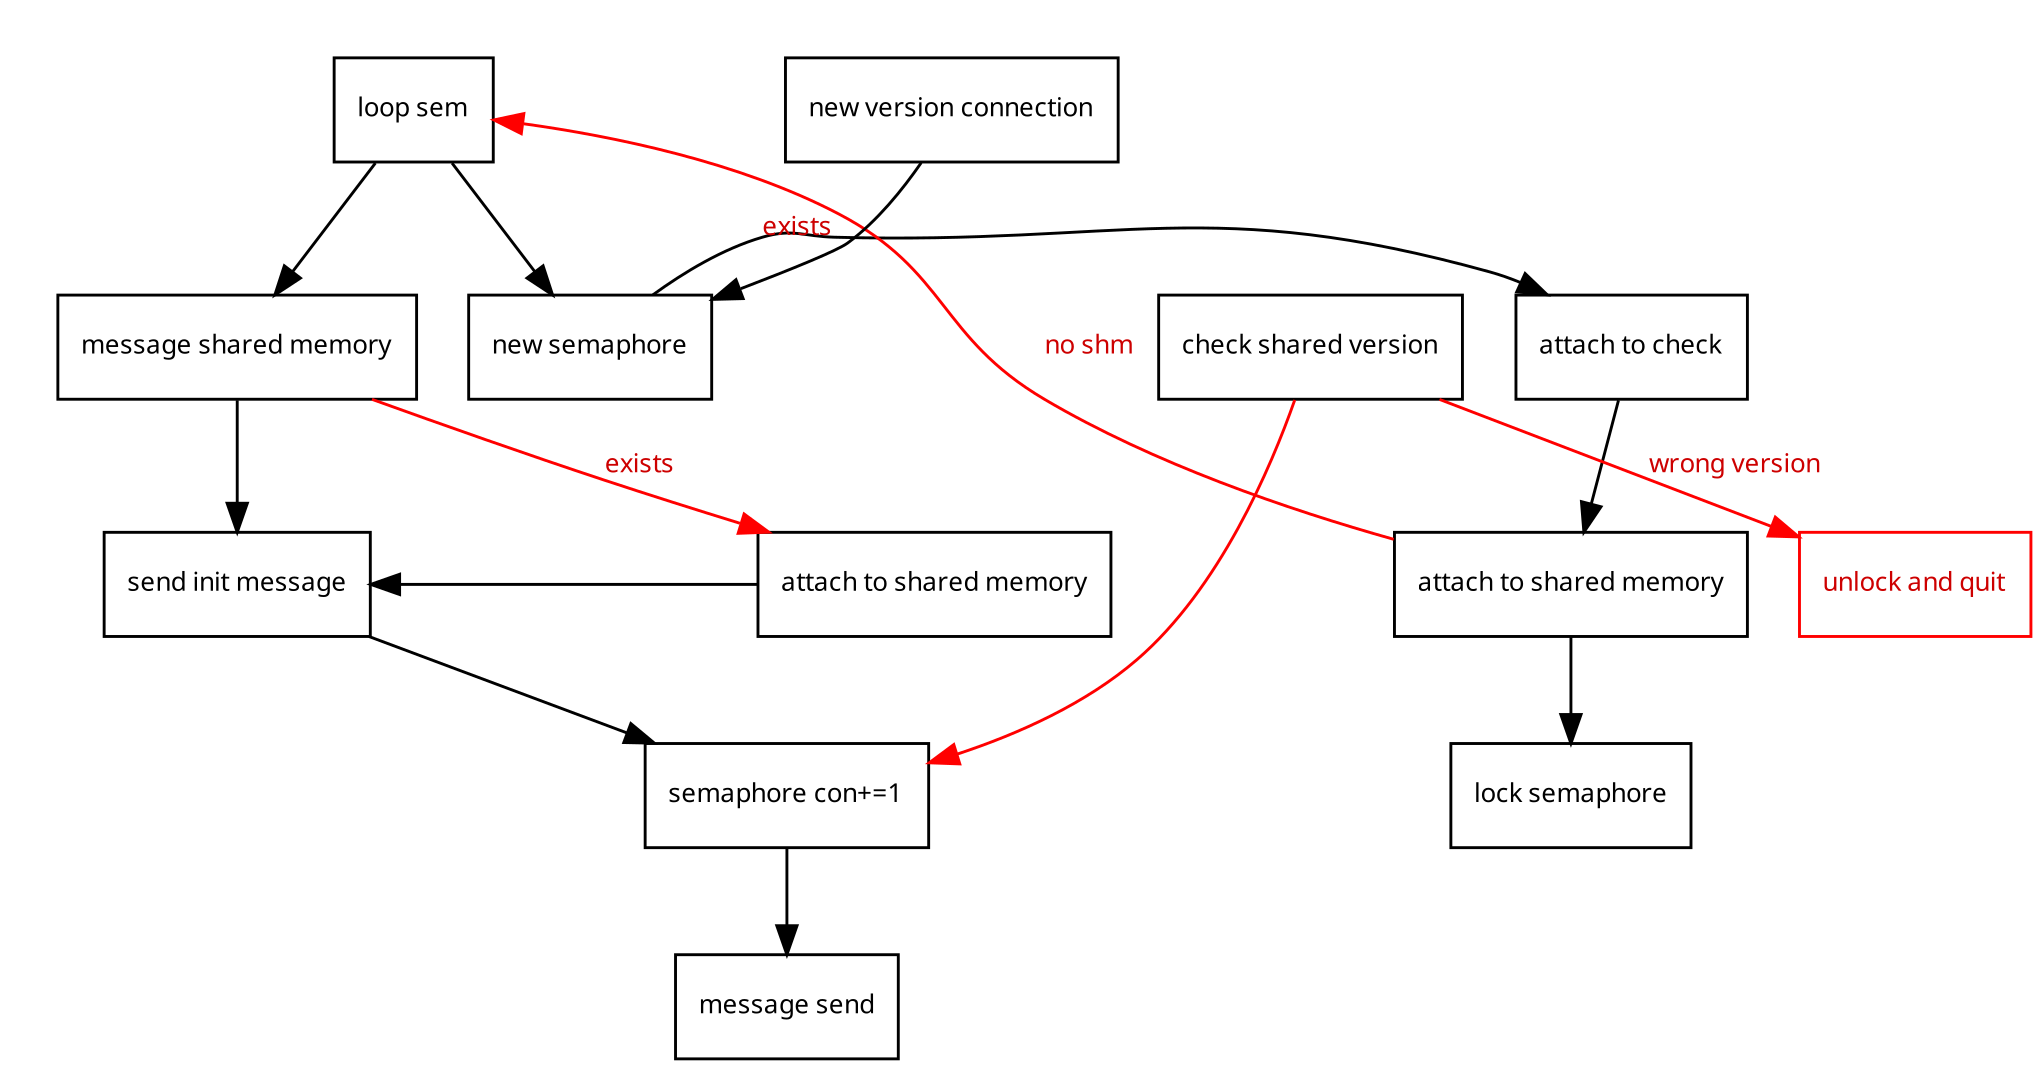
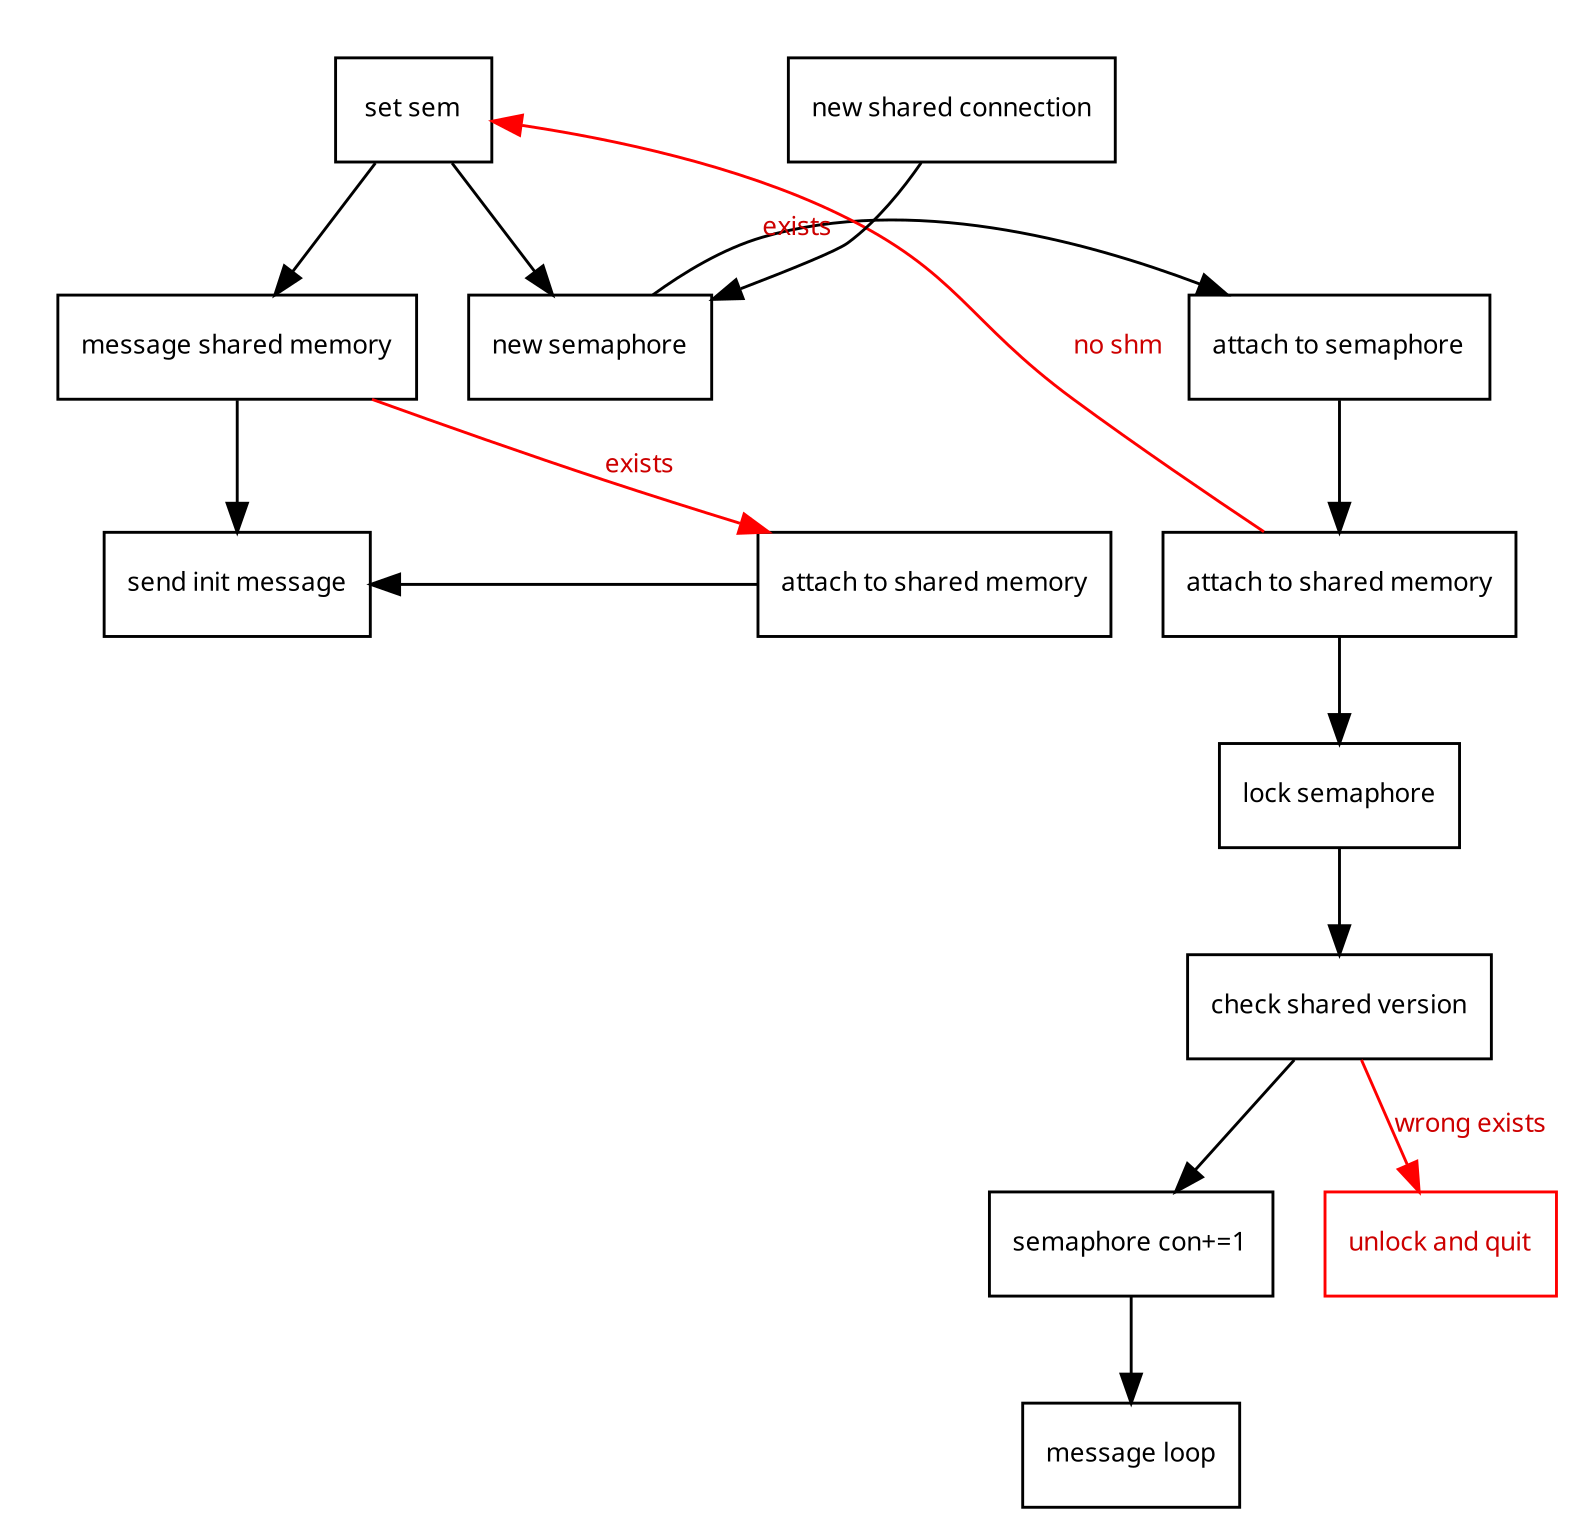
(414, 110) -> (414, 110)
(952, 110) -> (952, 110)
(1632, 347) -> (1339, 347)
(1736, 466) -> (1471, 1125)
(1173, 623) -> (1245, 1115)
(498, 685) -> none
none -> (1339, 887)
(787, 1007) -> (1131, 1455)
